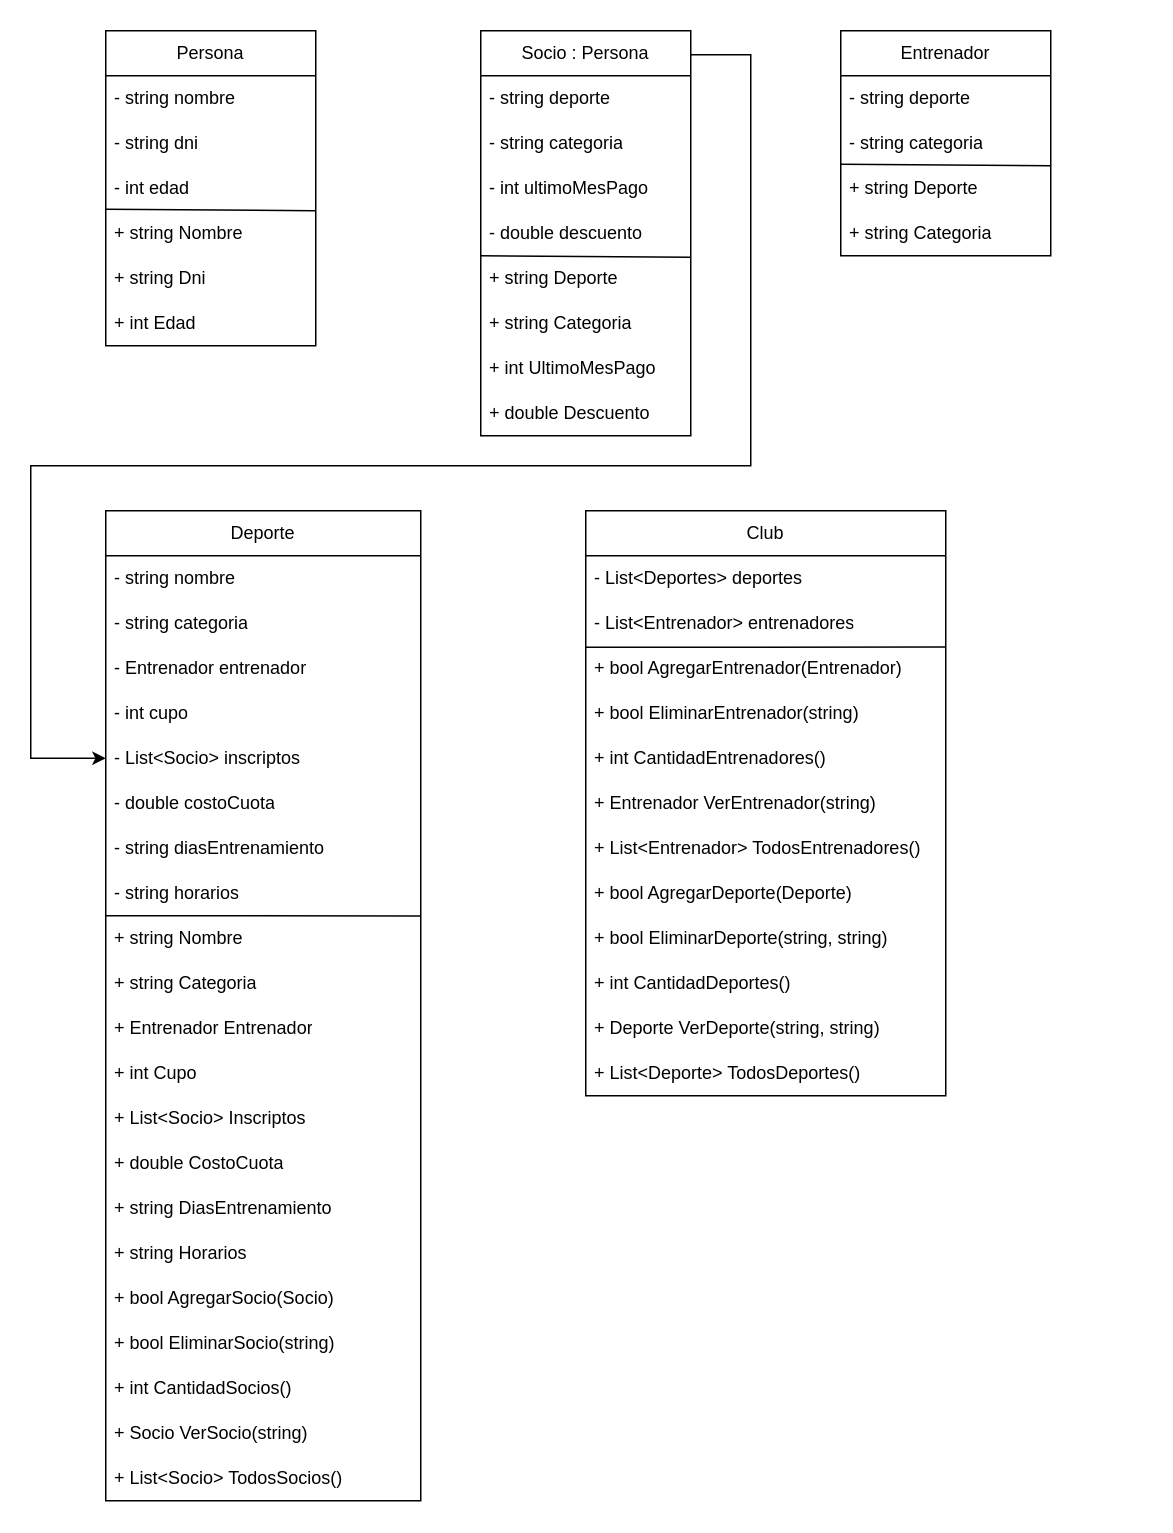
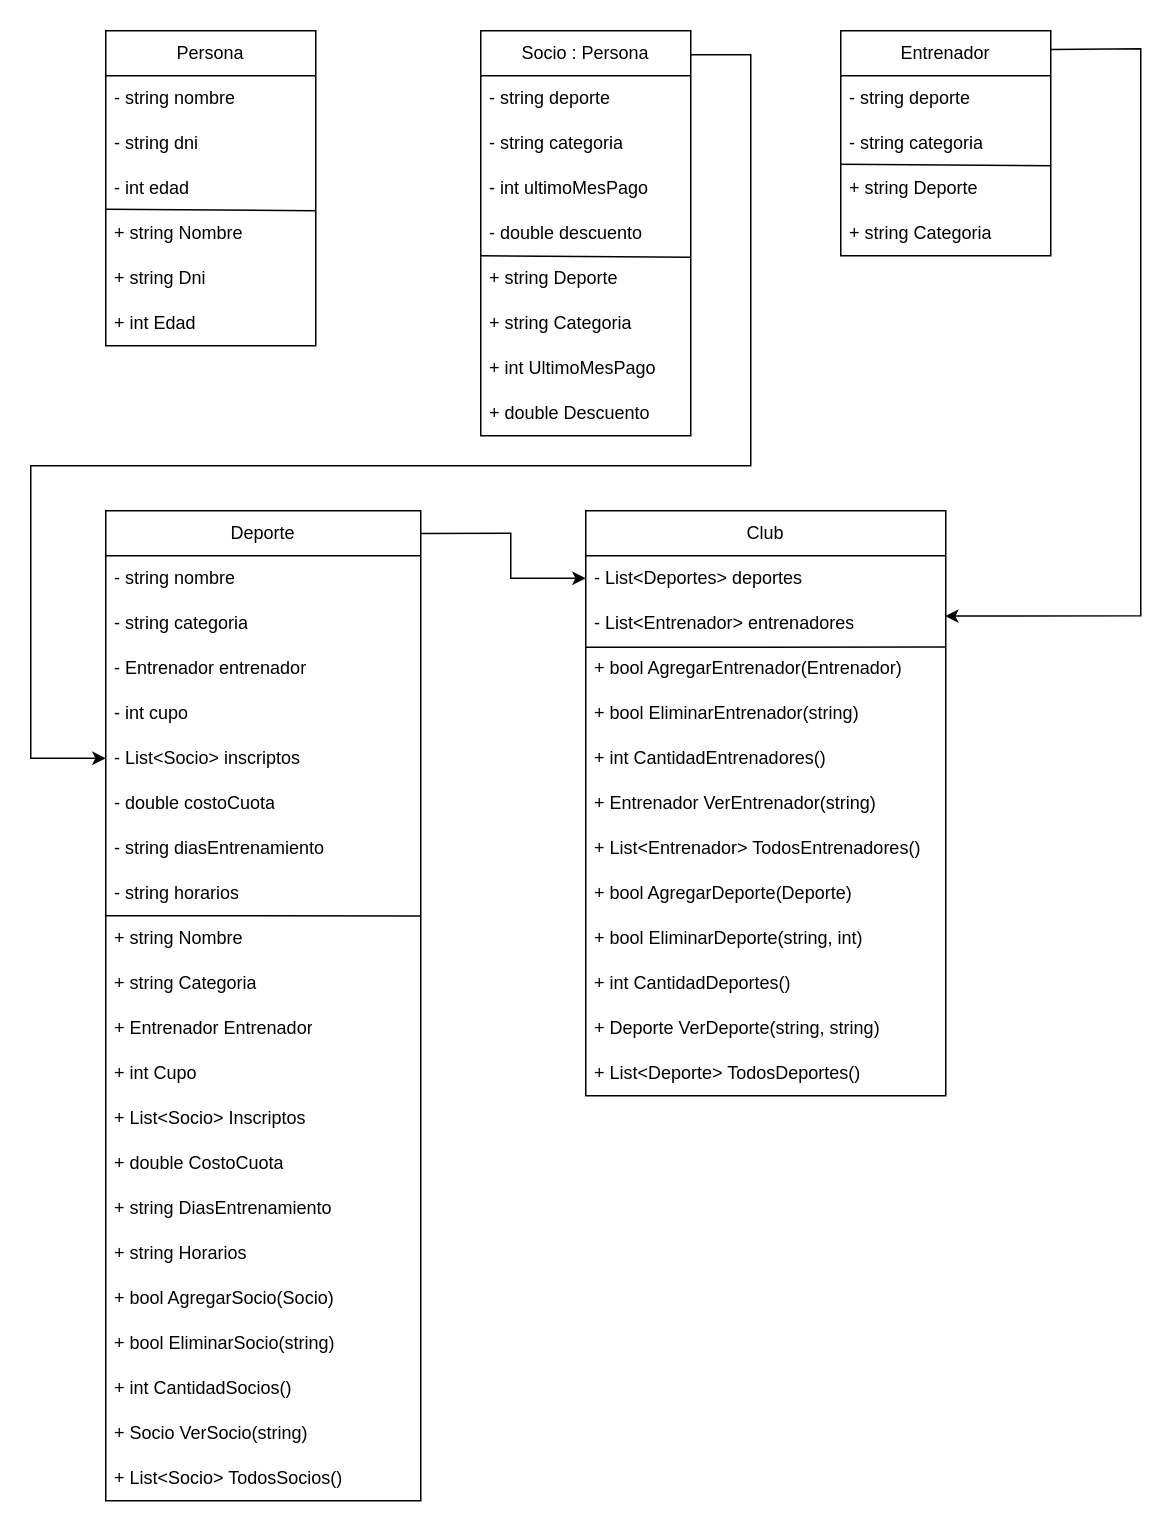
none -> (1141, 380)
none -> (511, 543)
(763, 938) -> (748, 938)
